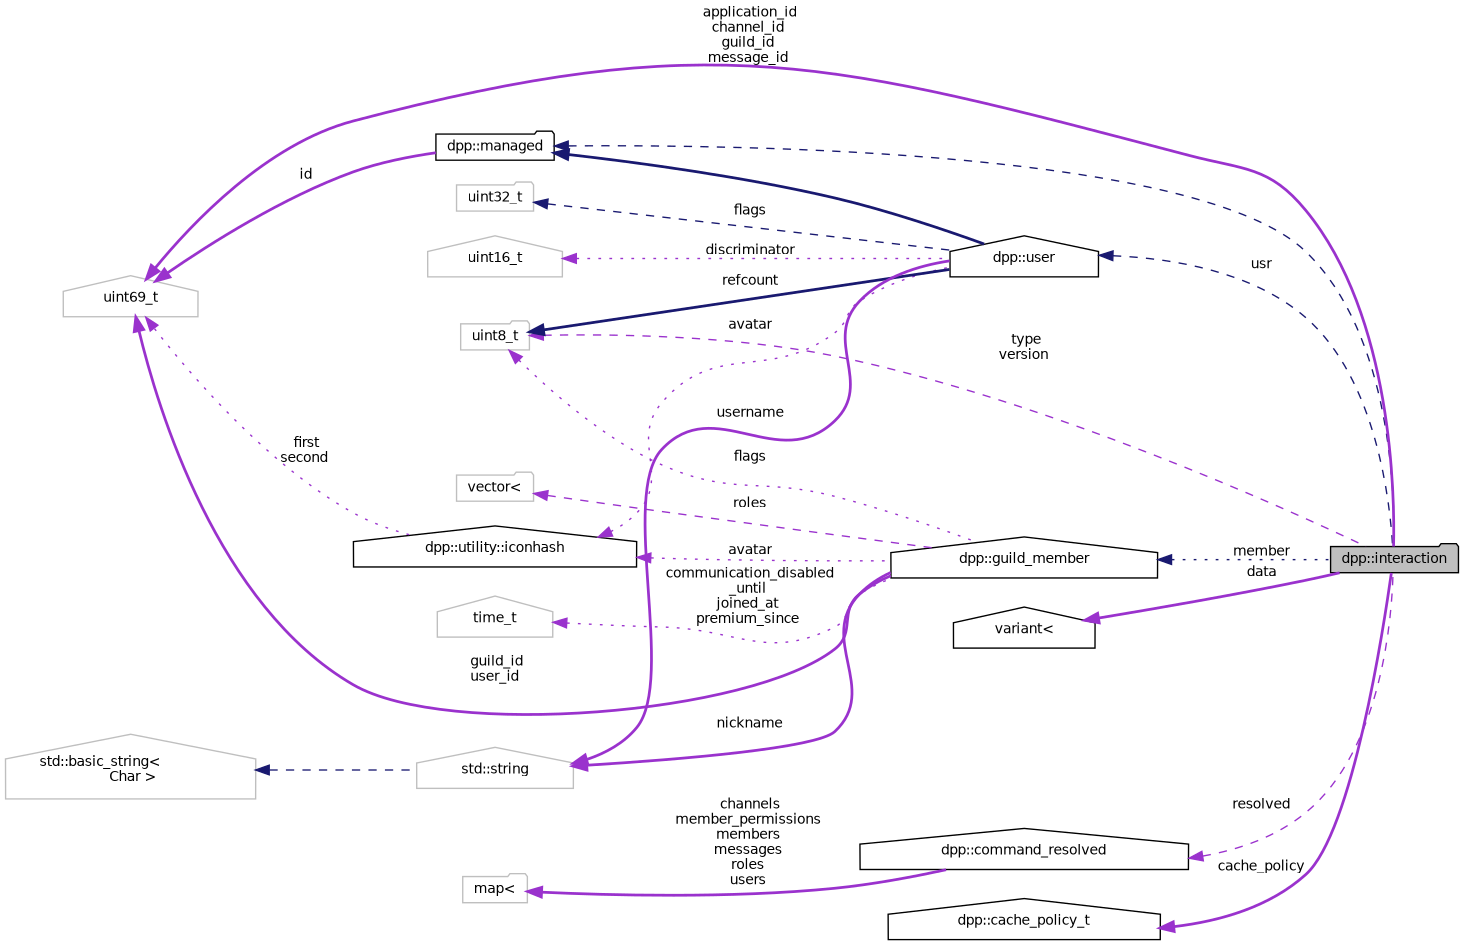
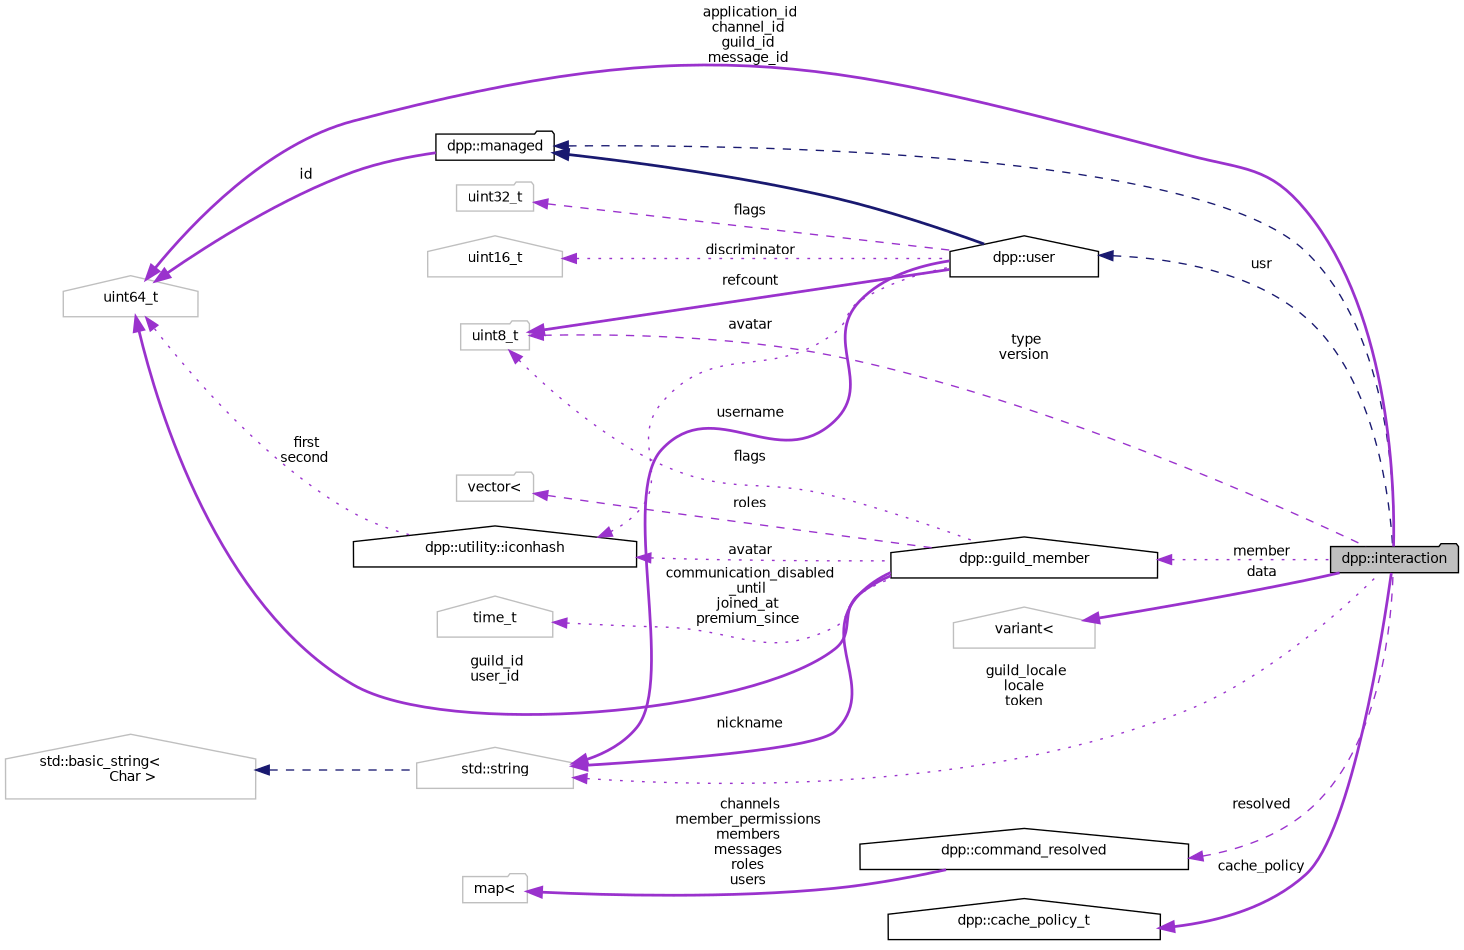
(750, 227) -> (750, 227)
(131, 298) -> (131, 298)
(746, 300) -> (746, 300)
(1251, 560) -> (1251, 560)
(1024, 630) -> (1024, 630)
none -> (1009, 760)
